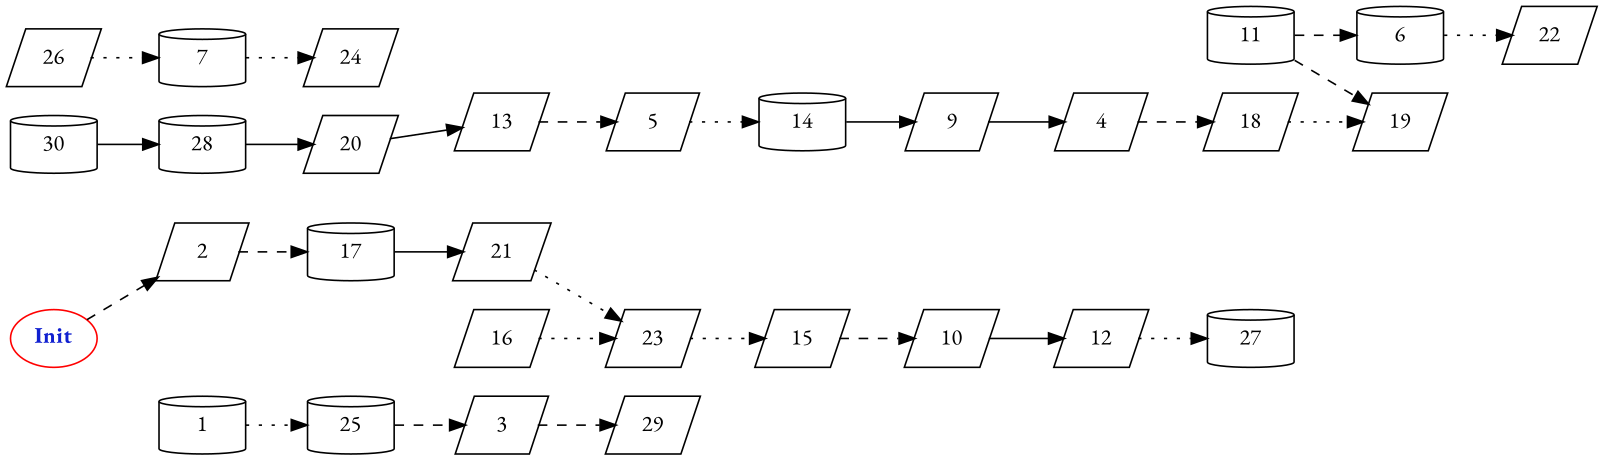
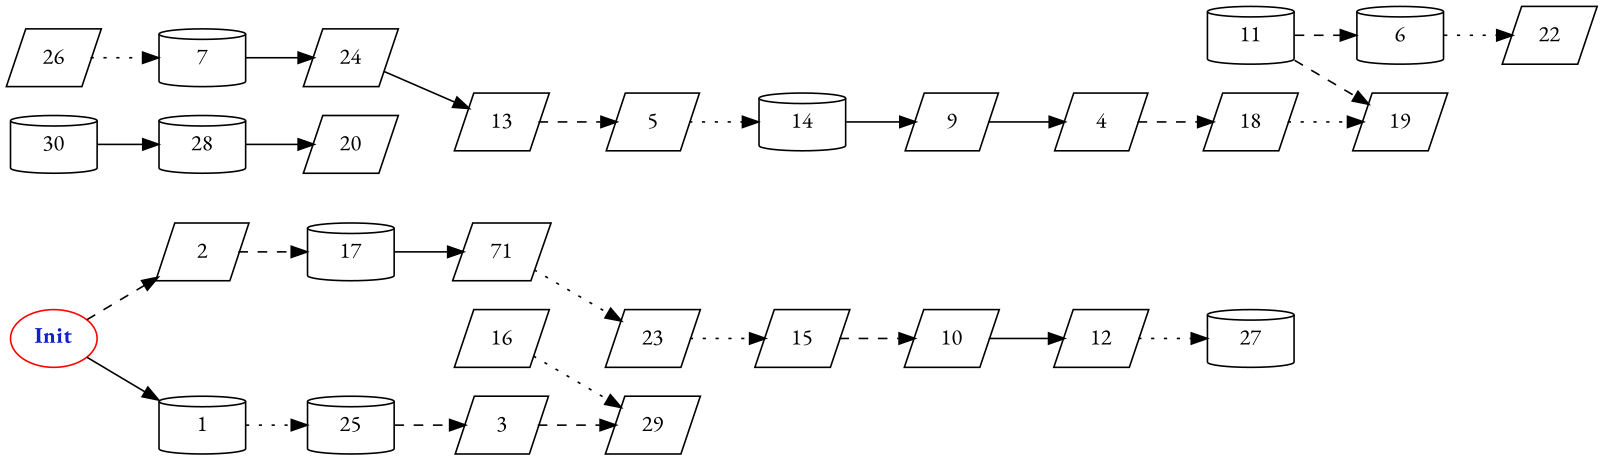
(272, 58) -> (272, 58)
(418, 134) -> (419, 87)
(502, 252) -> (502, 252)
(569, 338) -> (570, 378)
none -> (116, 375)
